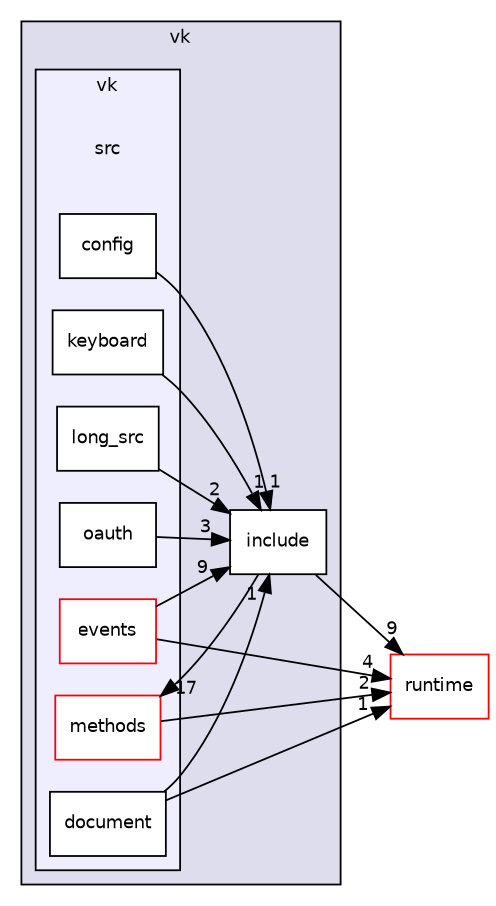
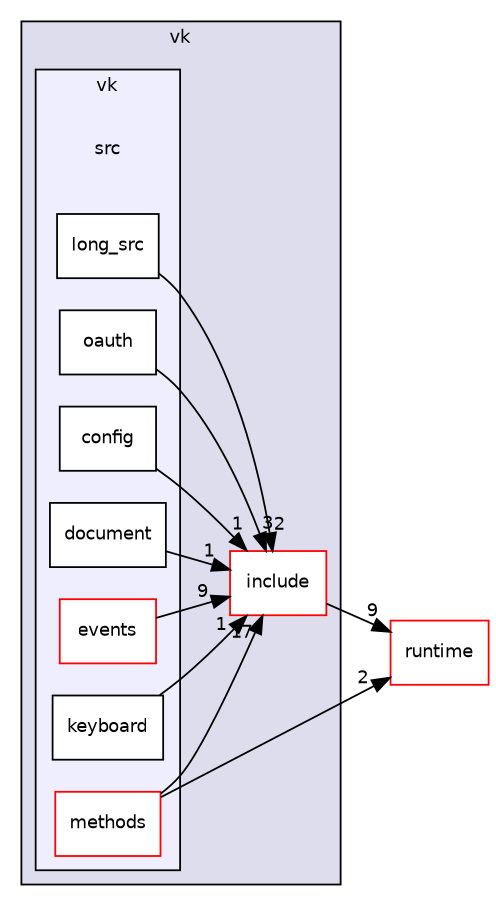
(278, 542) -> (278, 583)
(220, 632) -> (215, 718)
(265, 657) -> none
(270, 757) -> none
